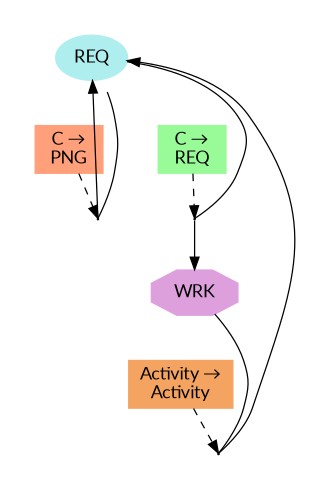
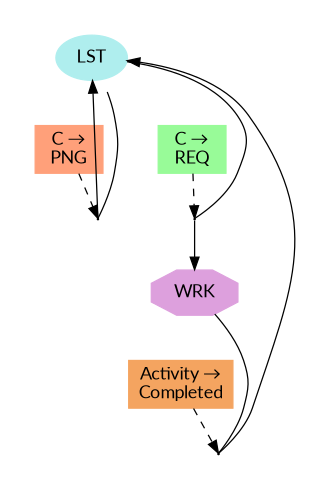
(92, 58) -> (92, 58)
(181, 384) -> (181, 384)
